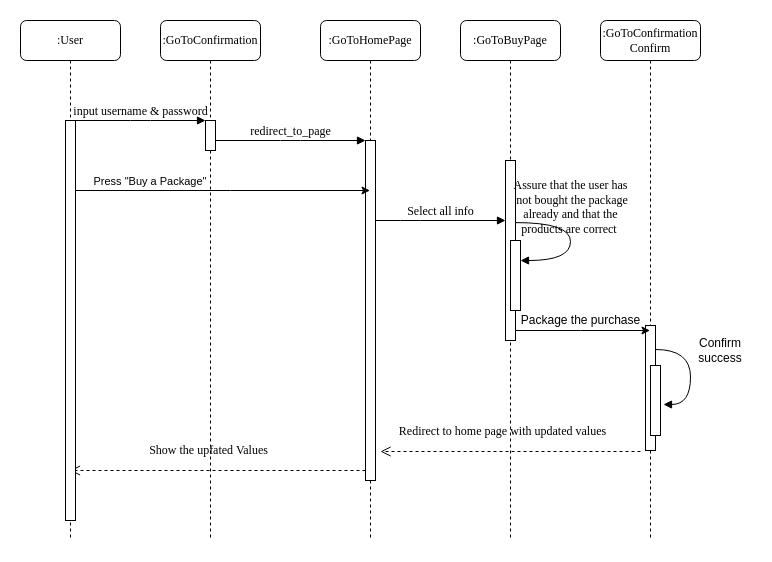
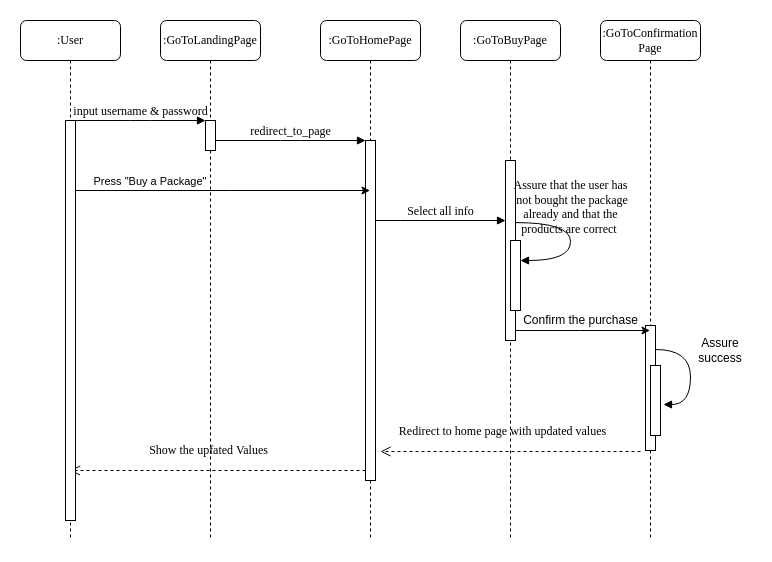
(211, 41) -> (211, 41)
(651, 41) -> (651, 41)
(581, 321) -> (581, 321)
(721, 351) -> (721, 351)
